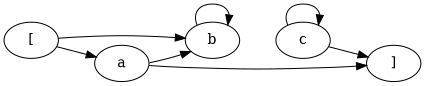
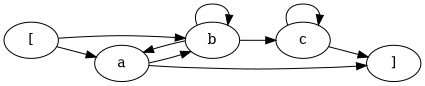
none -> (253, 40)
none -> (169, 45)
